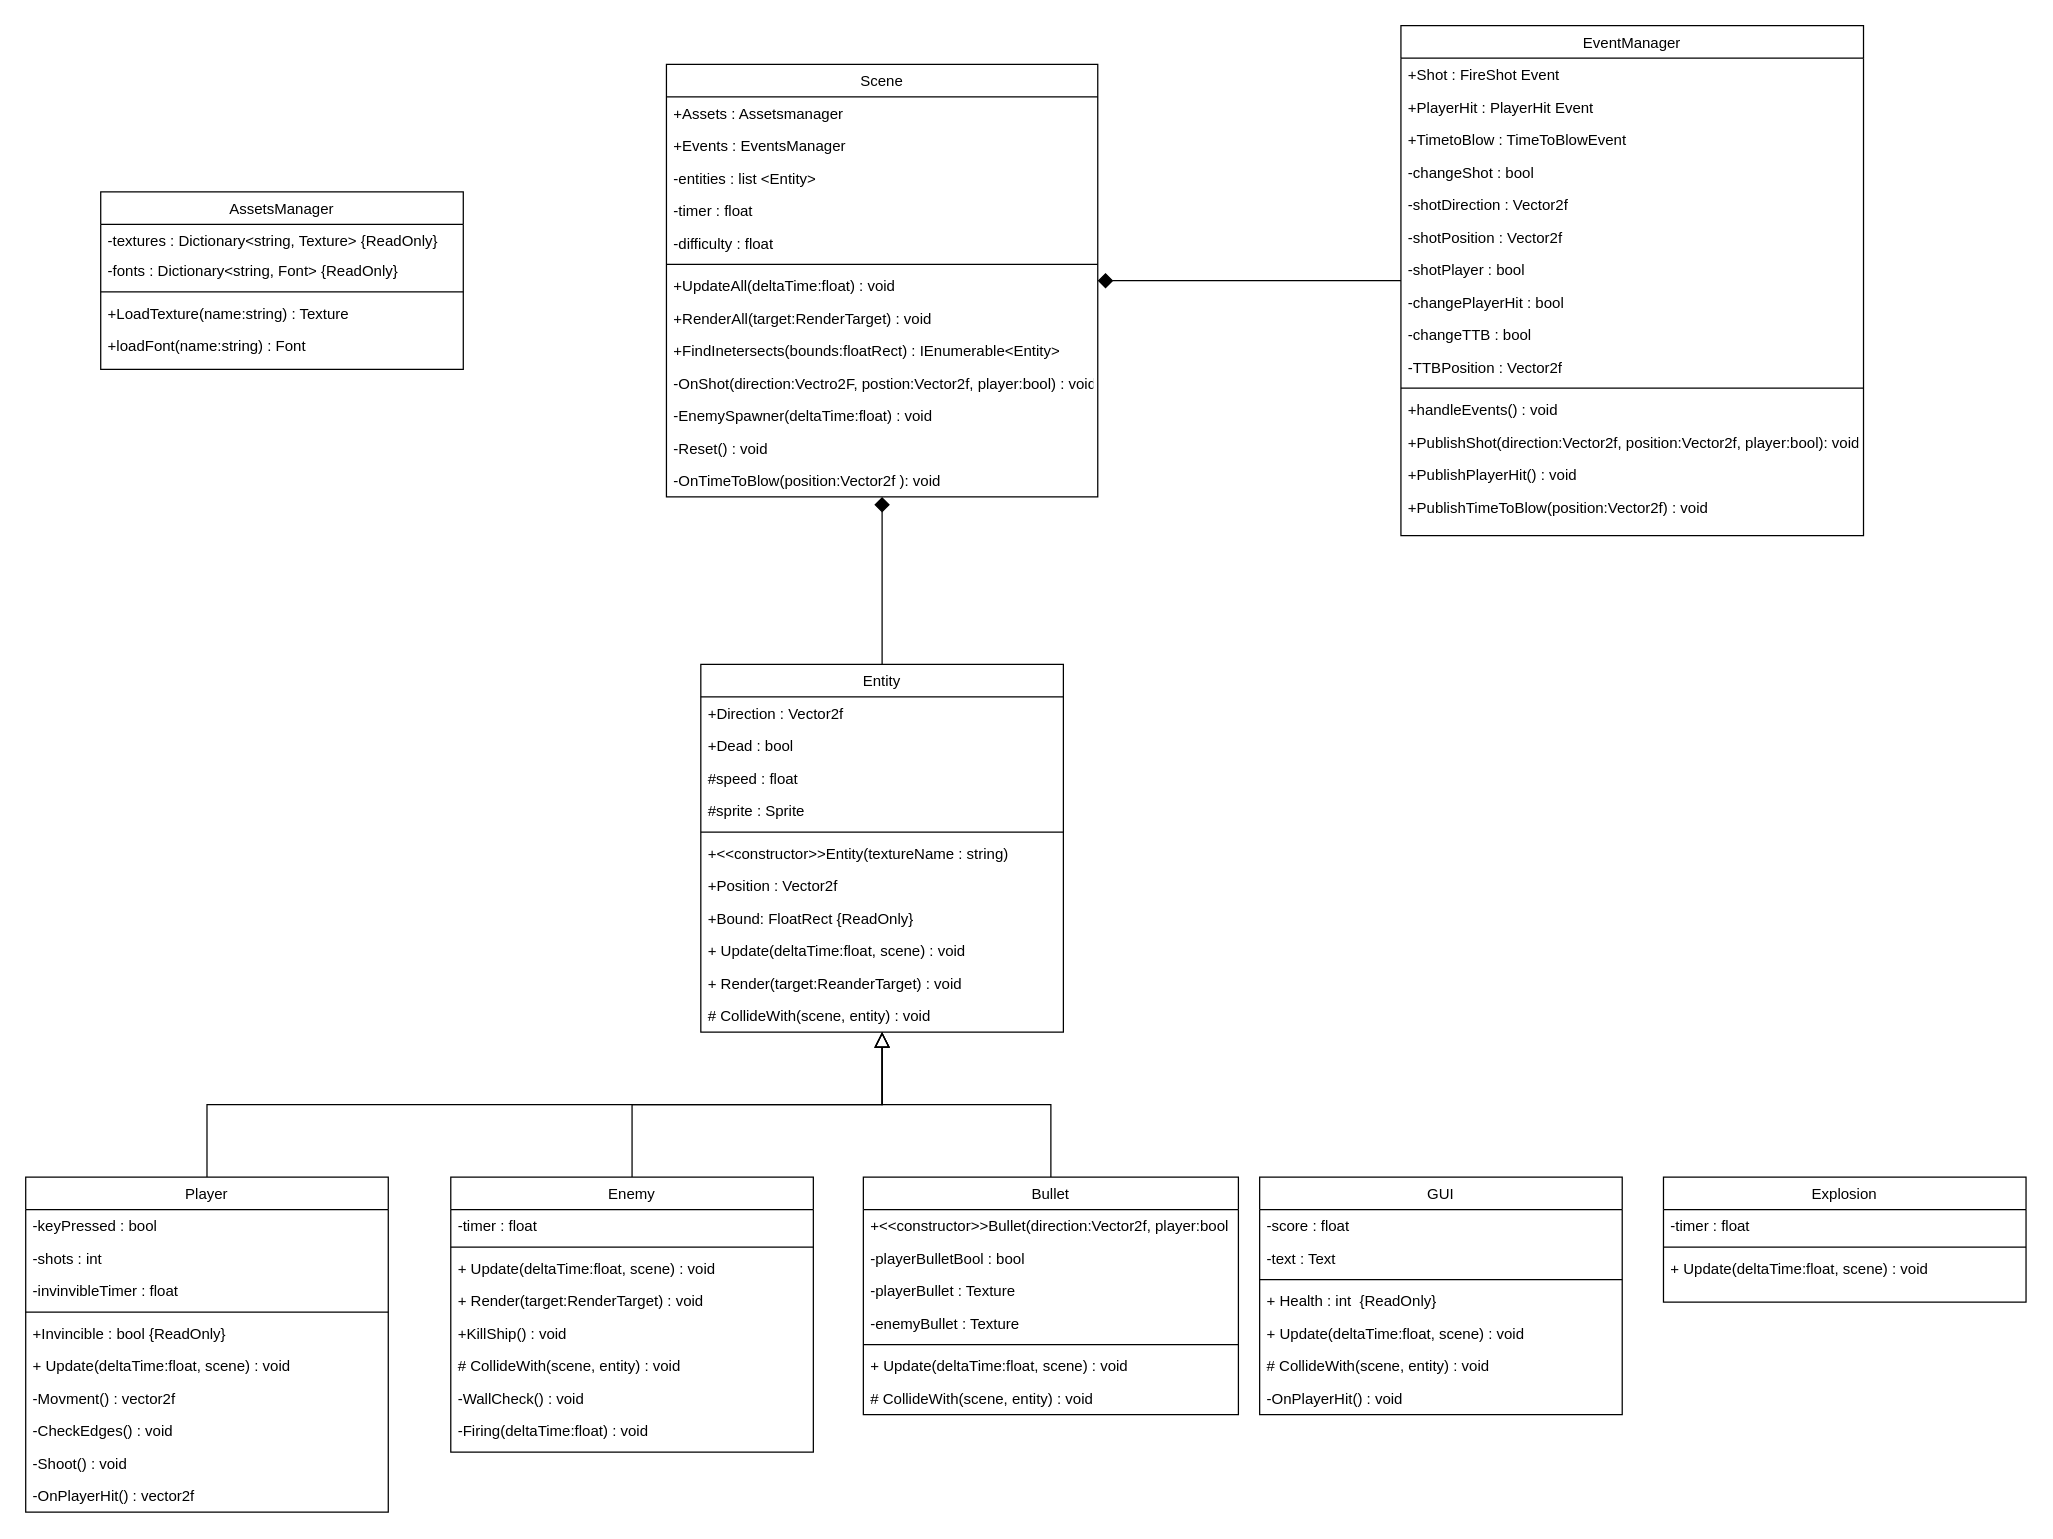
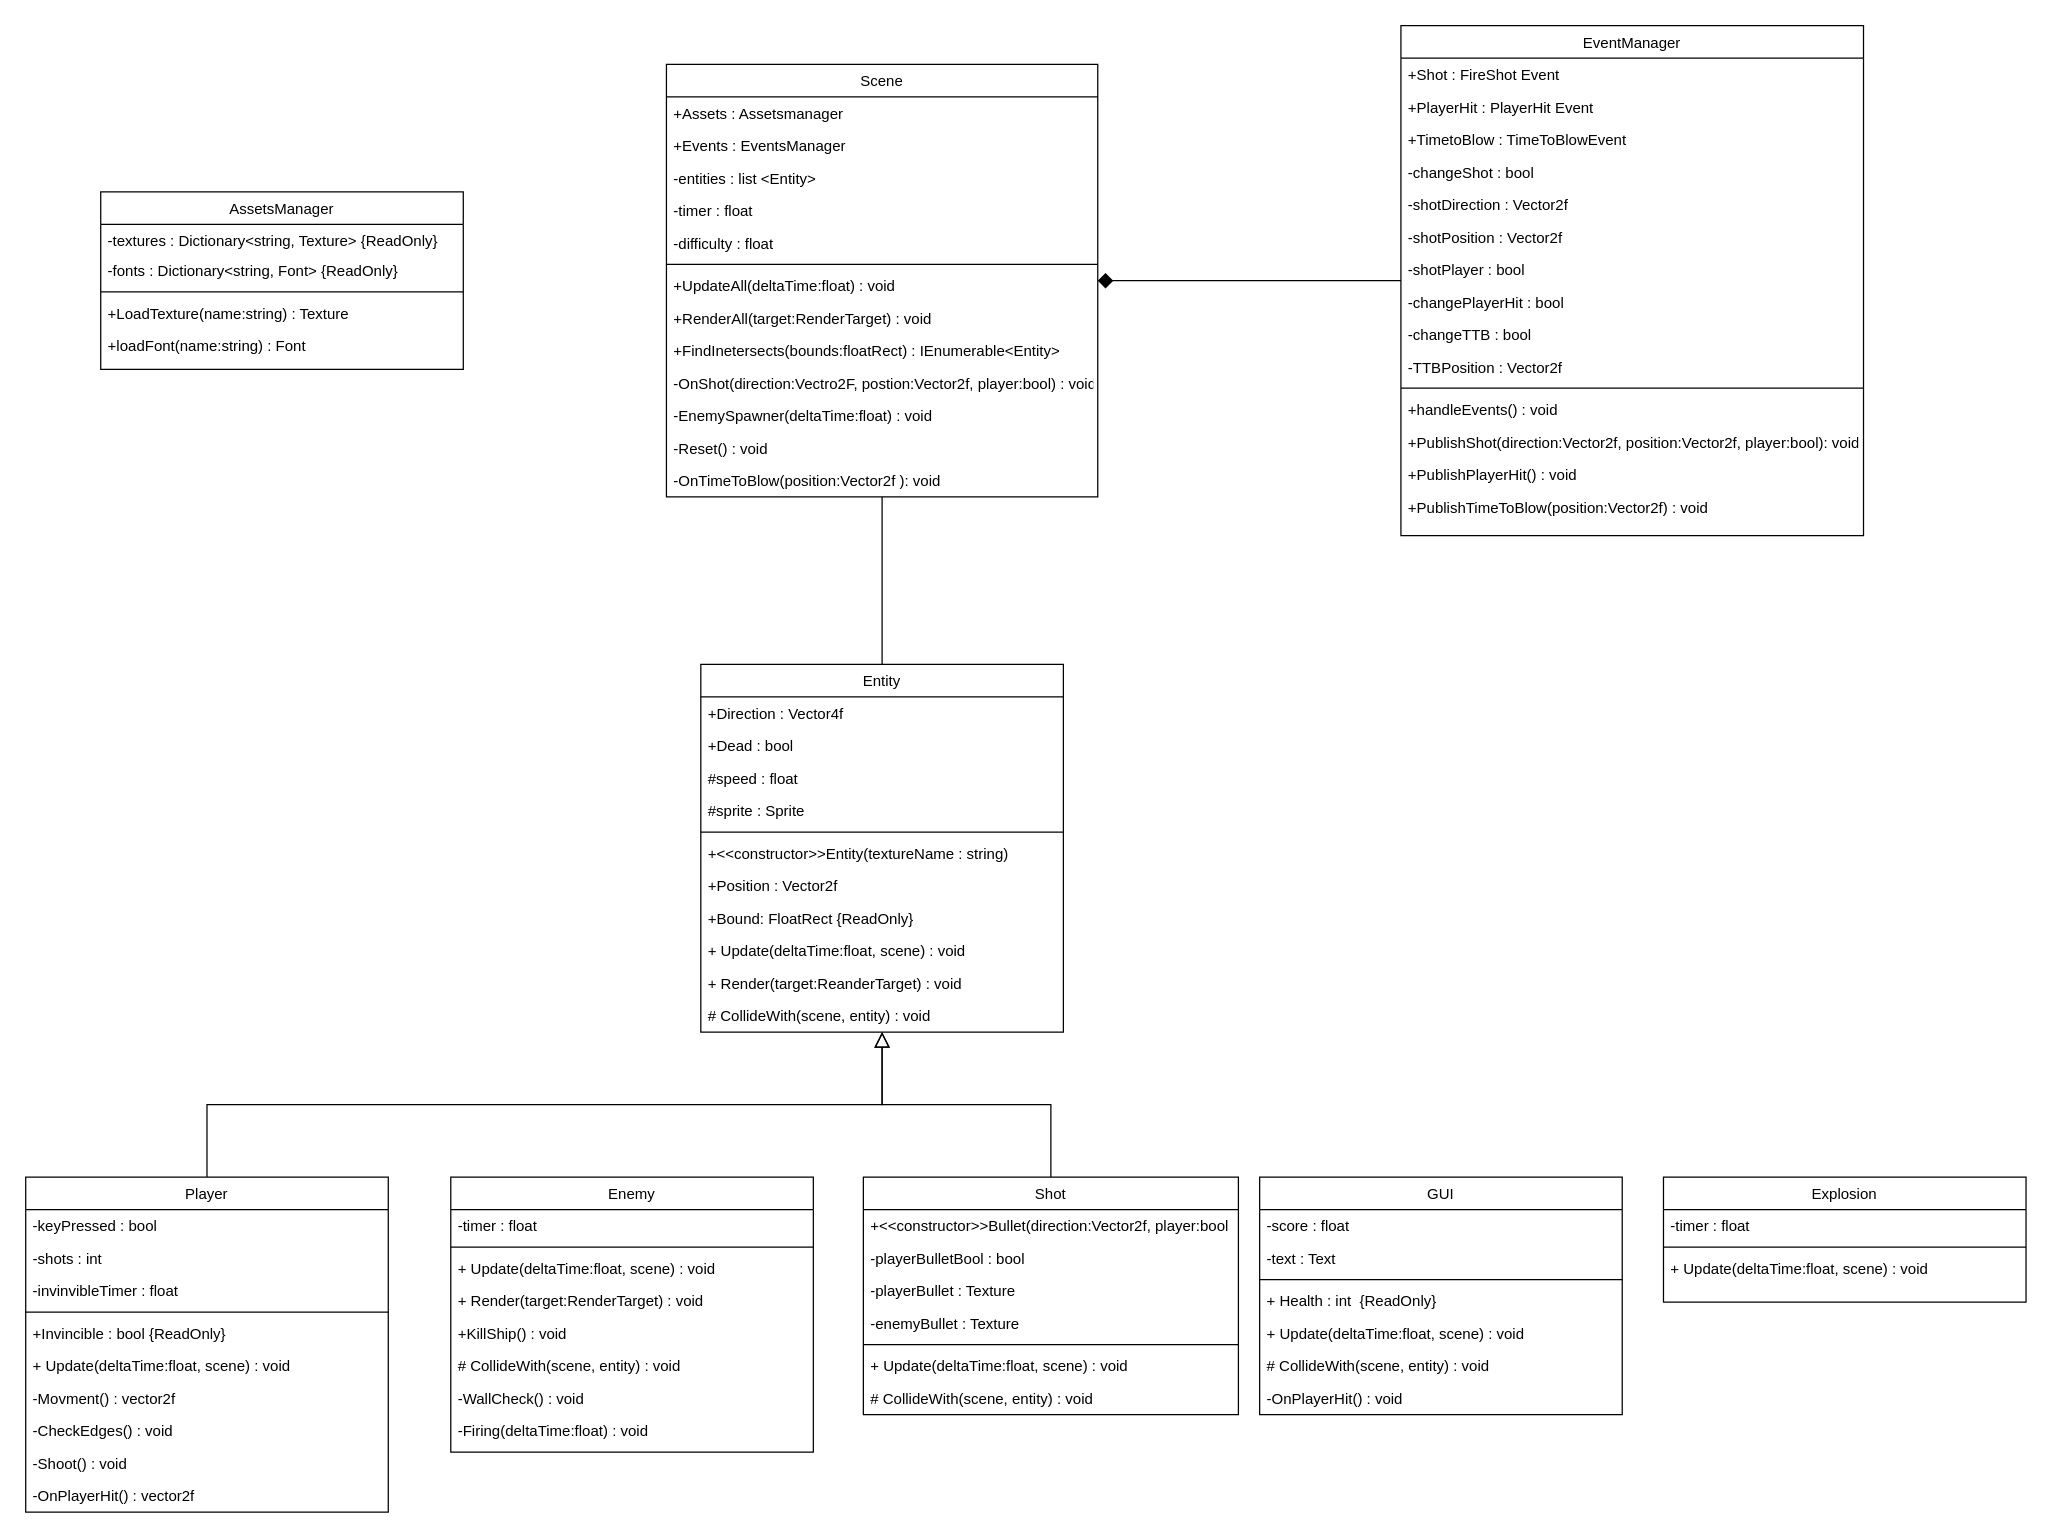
(882, 512) -> (882, 506)
(786, 714) -> (786, 714)
(632, 1143) -> none
(1050, 1194) -> (1050, 1194)
